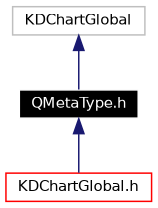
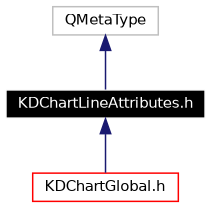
(79, 21) -> (106, 21)
(79, 104) -> (106, 104)
